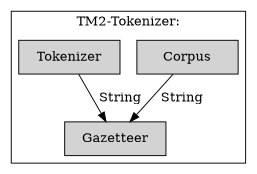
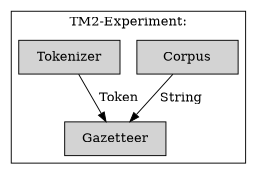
(128, 22) -> (128, 22)
(118, 98) -> (117, 98)
